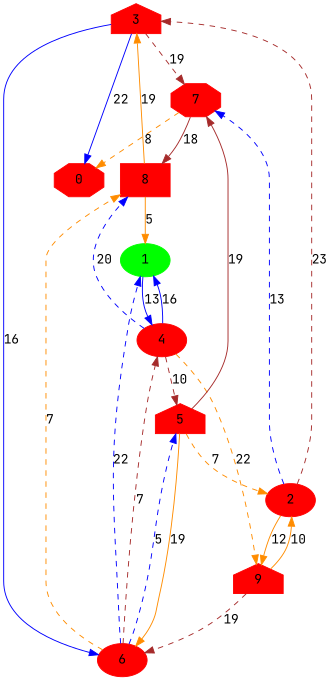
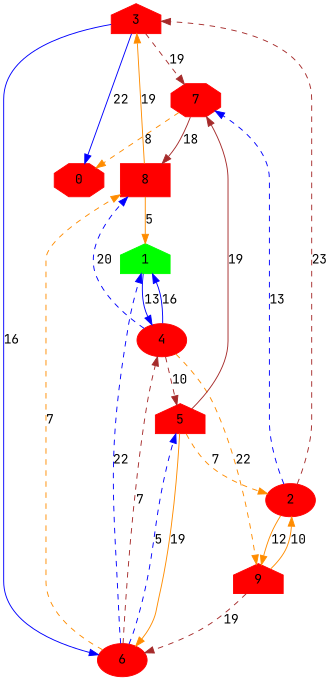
(145, 260) -> (145, 260)
